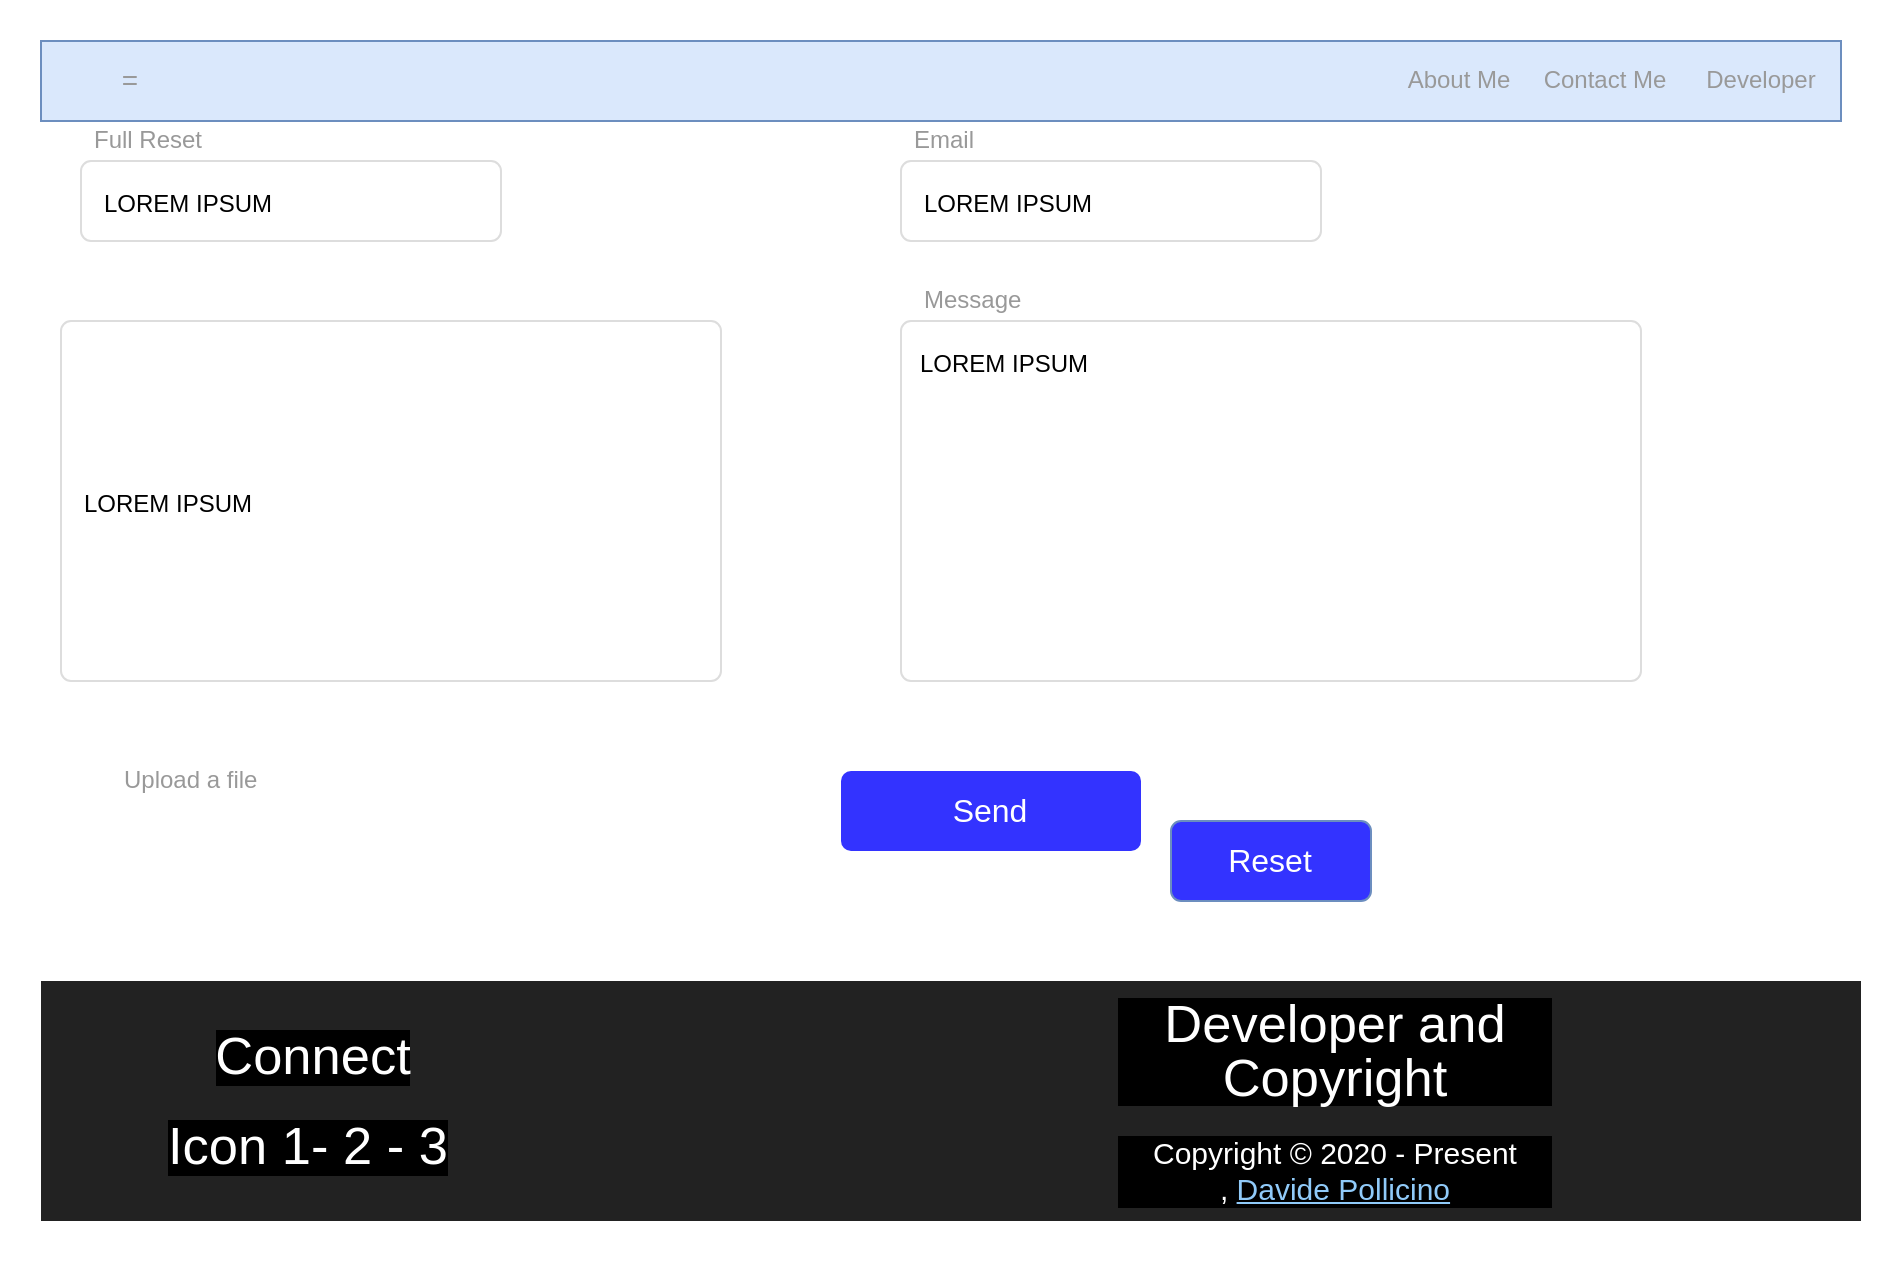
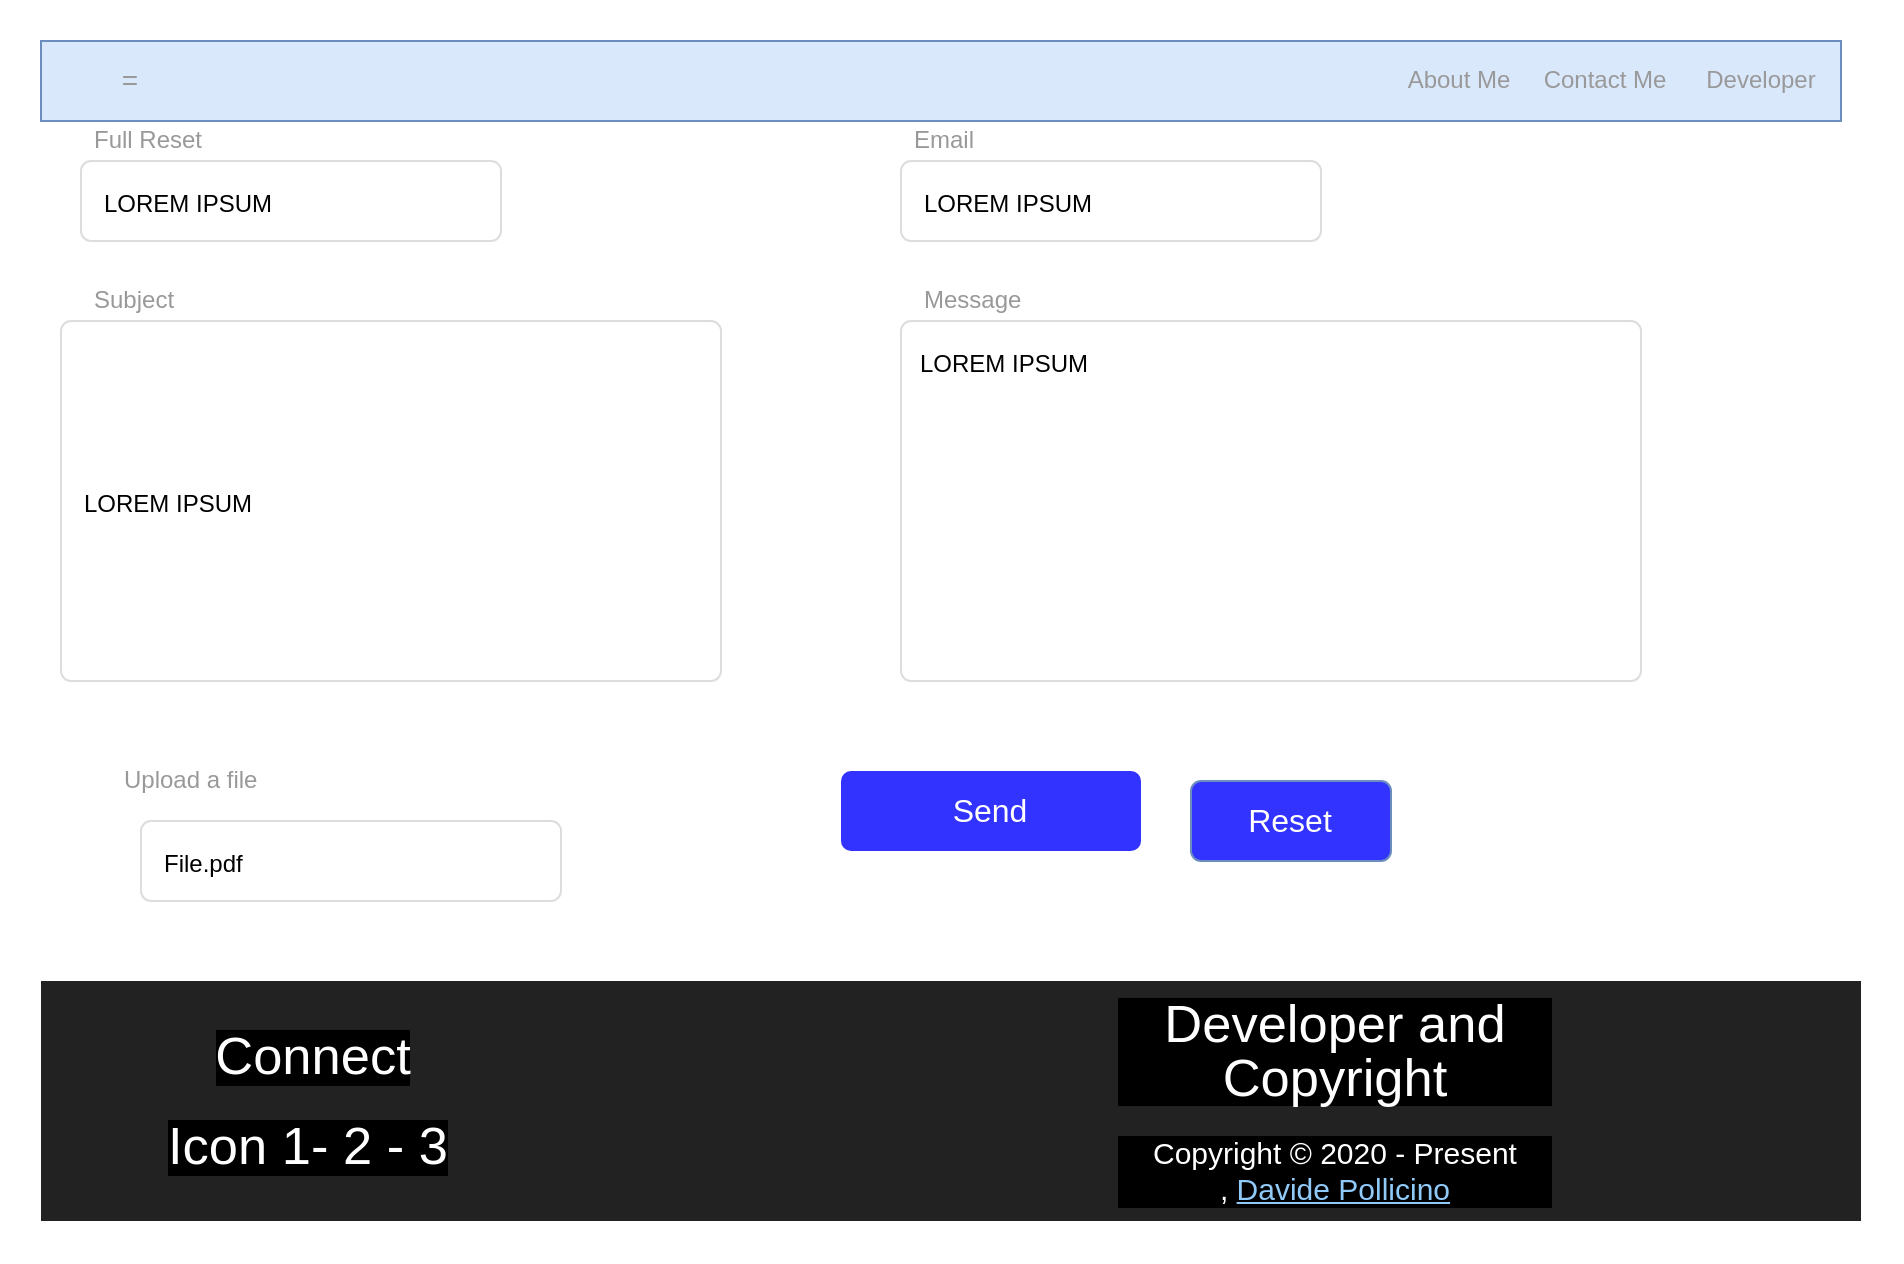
none -> (281, 301)
none -> (351, 861)
(1271, 861) -> (1291, 821)
